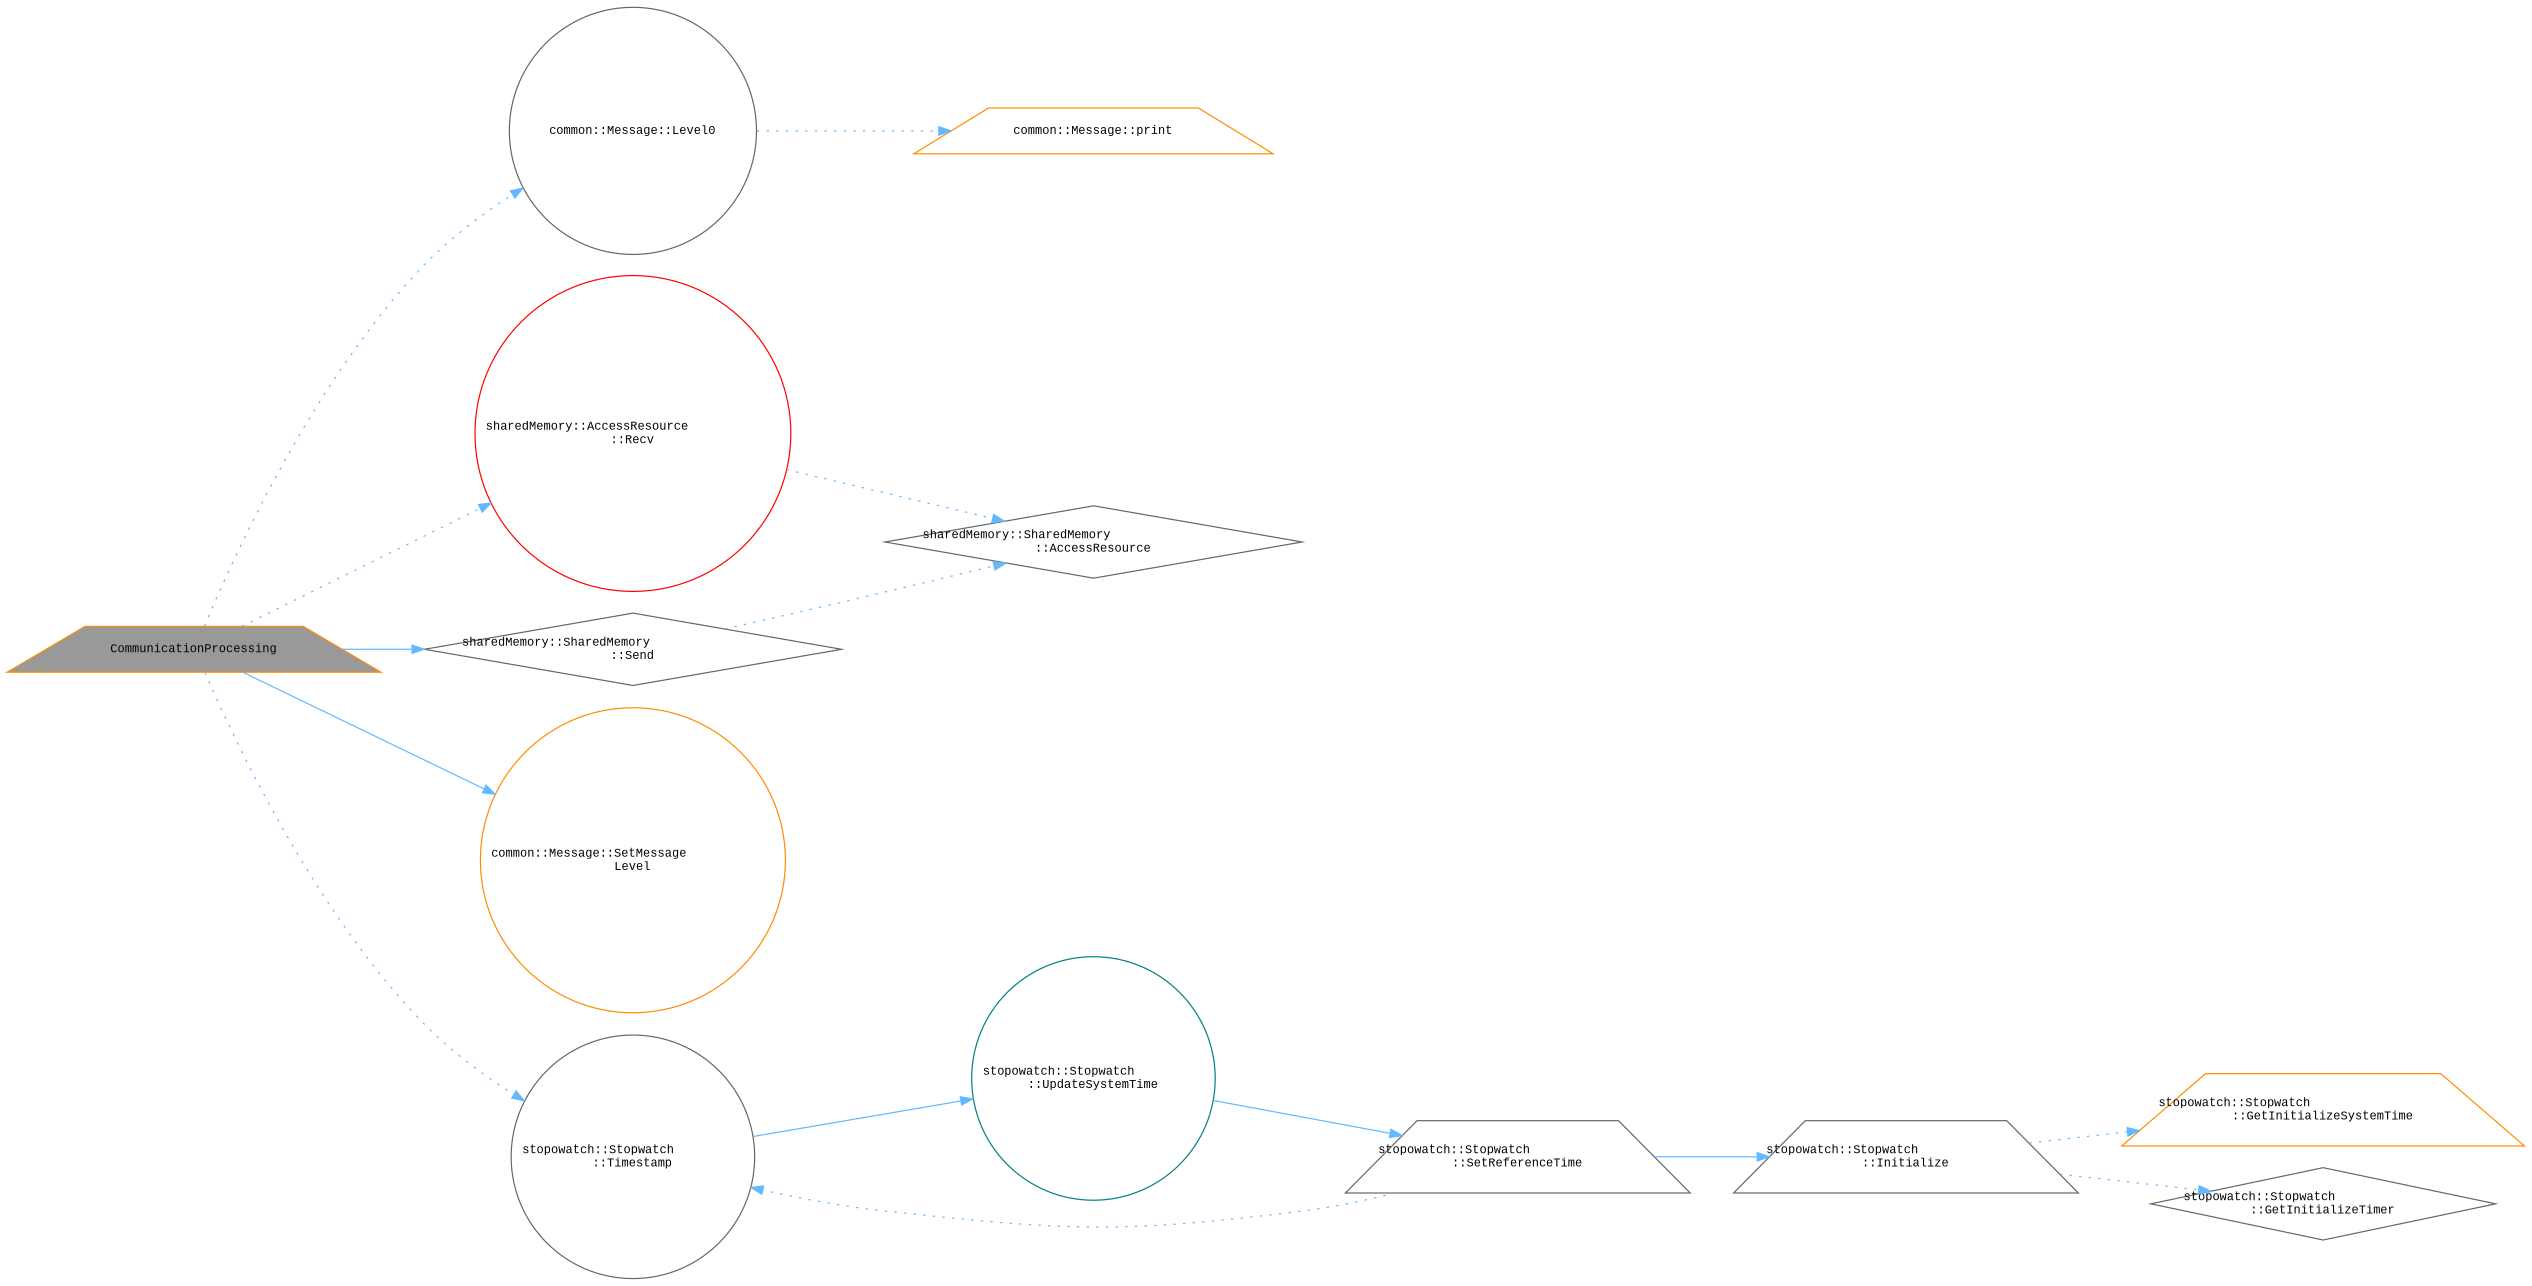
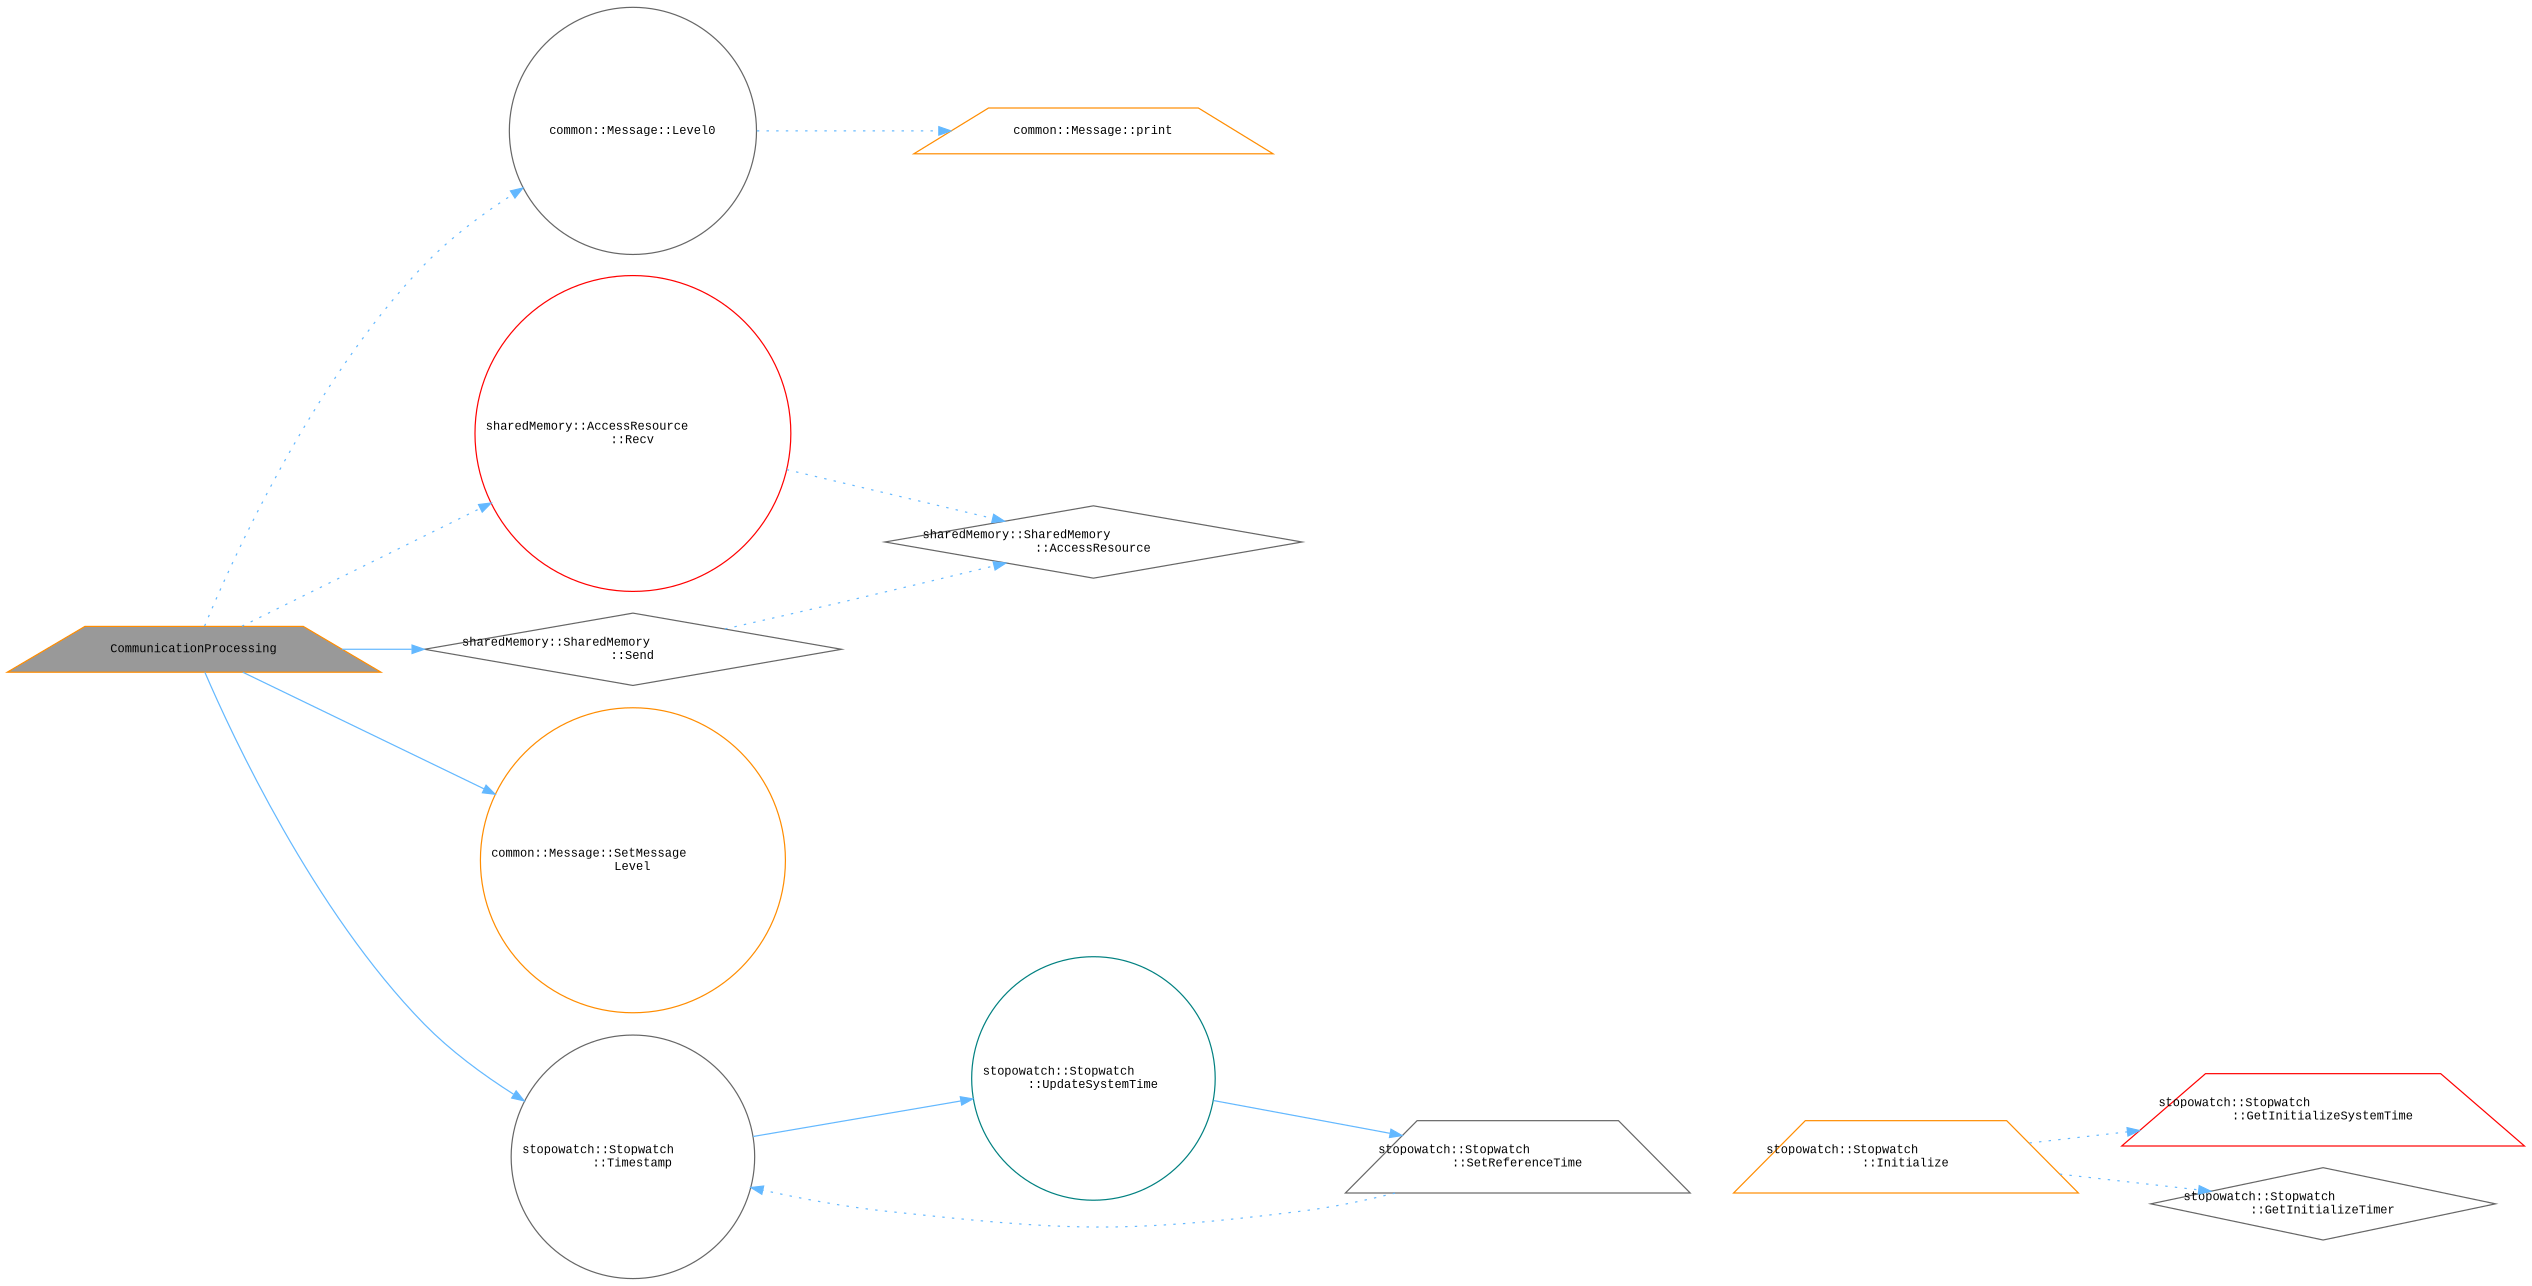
(331, 906) -> (331, 906)
(2323, 1110) -> (2323, 1110)
(1706, 1157) -> none
(1906, 1157) -> (1906, 1157)
